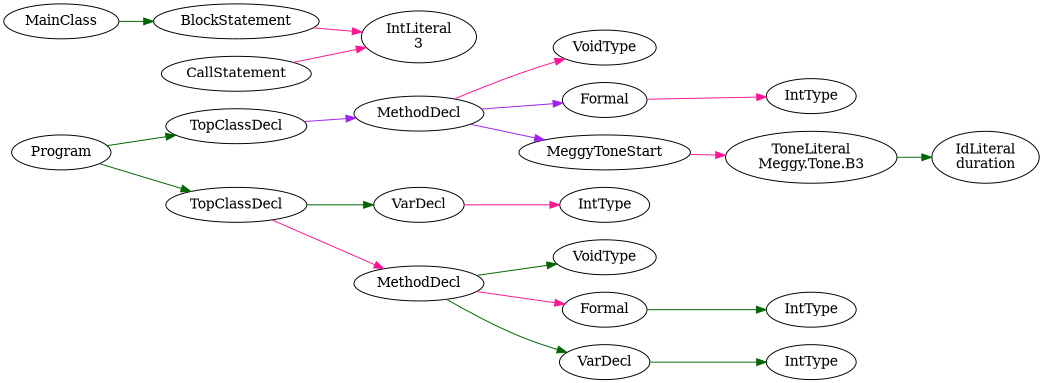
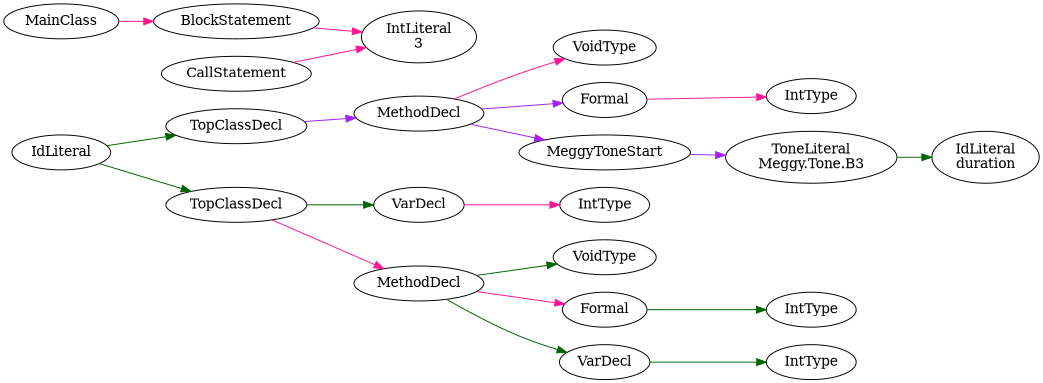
(131, 21) -> (131, 21)
(61, 152) -> (61, 152)
(703, 155) -> (703, 155)
